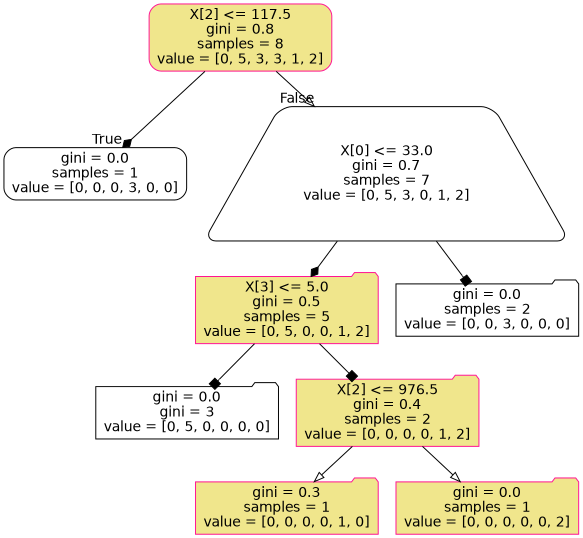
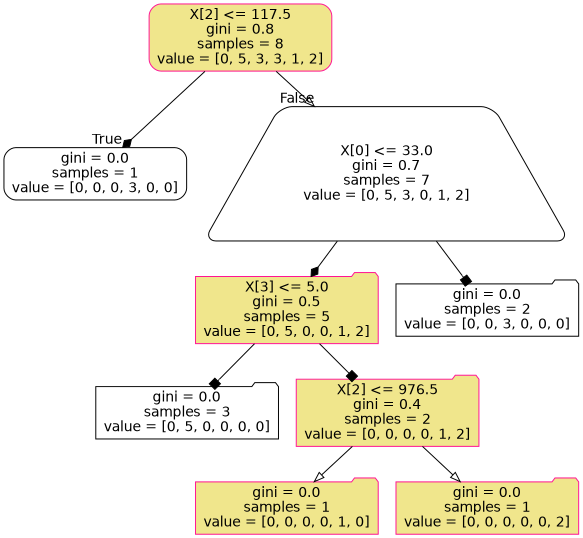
(187, 413) -> (187, 413)
(287, 508) -> (287, 508)
